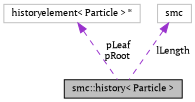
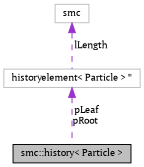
(146, 55) -> (72, 51)
